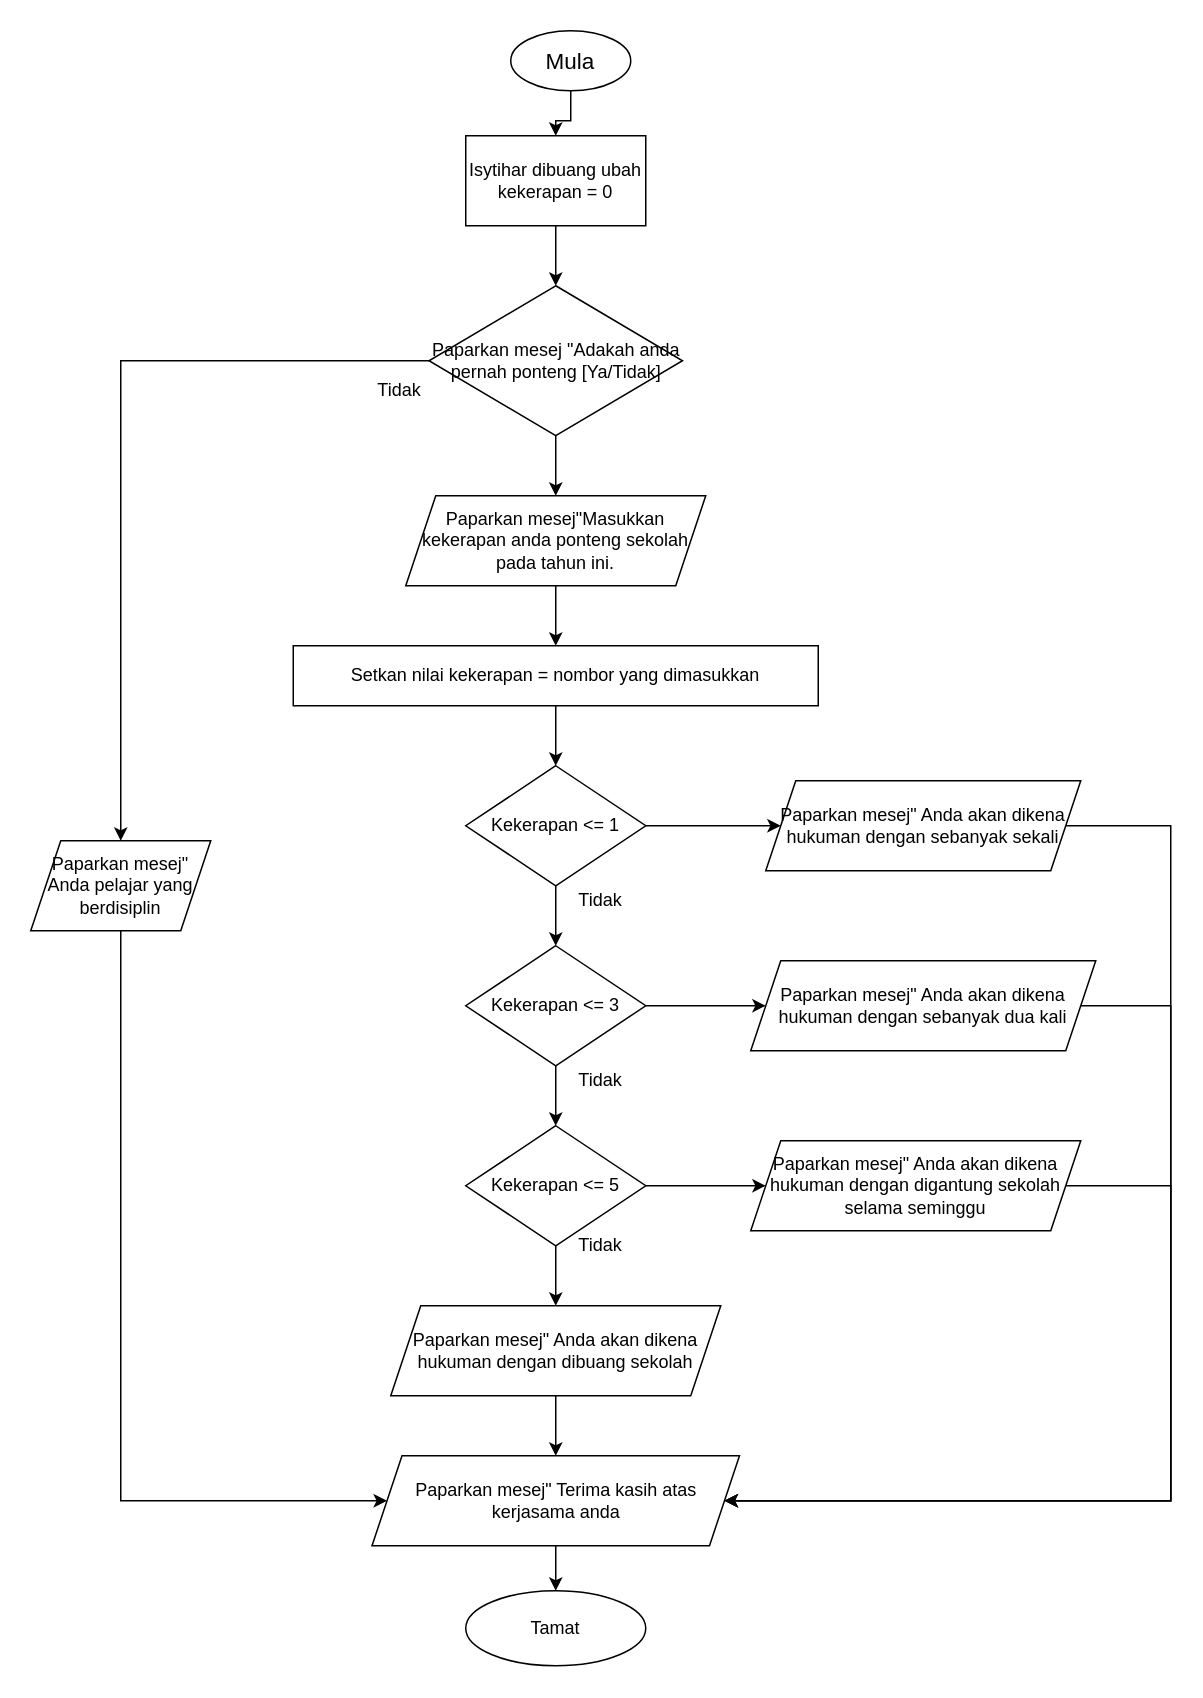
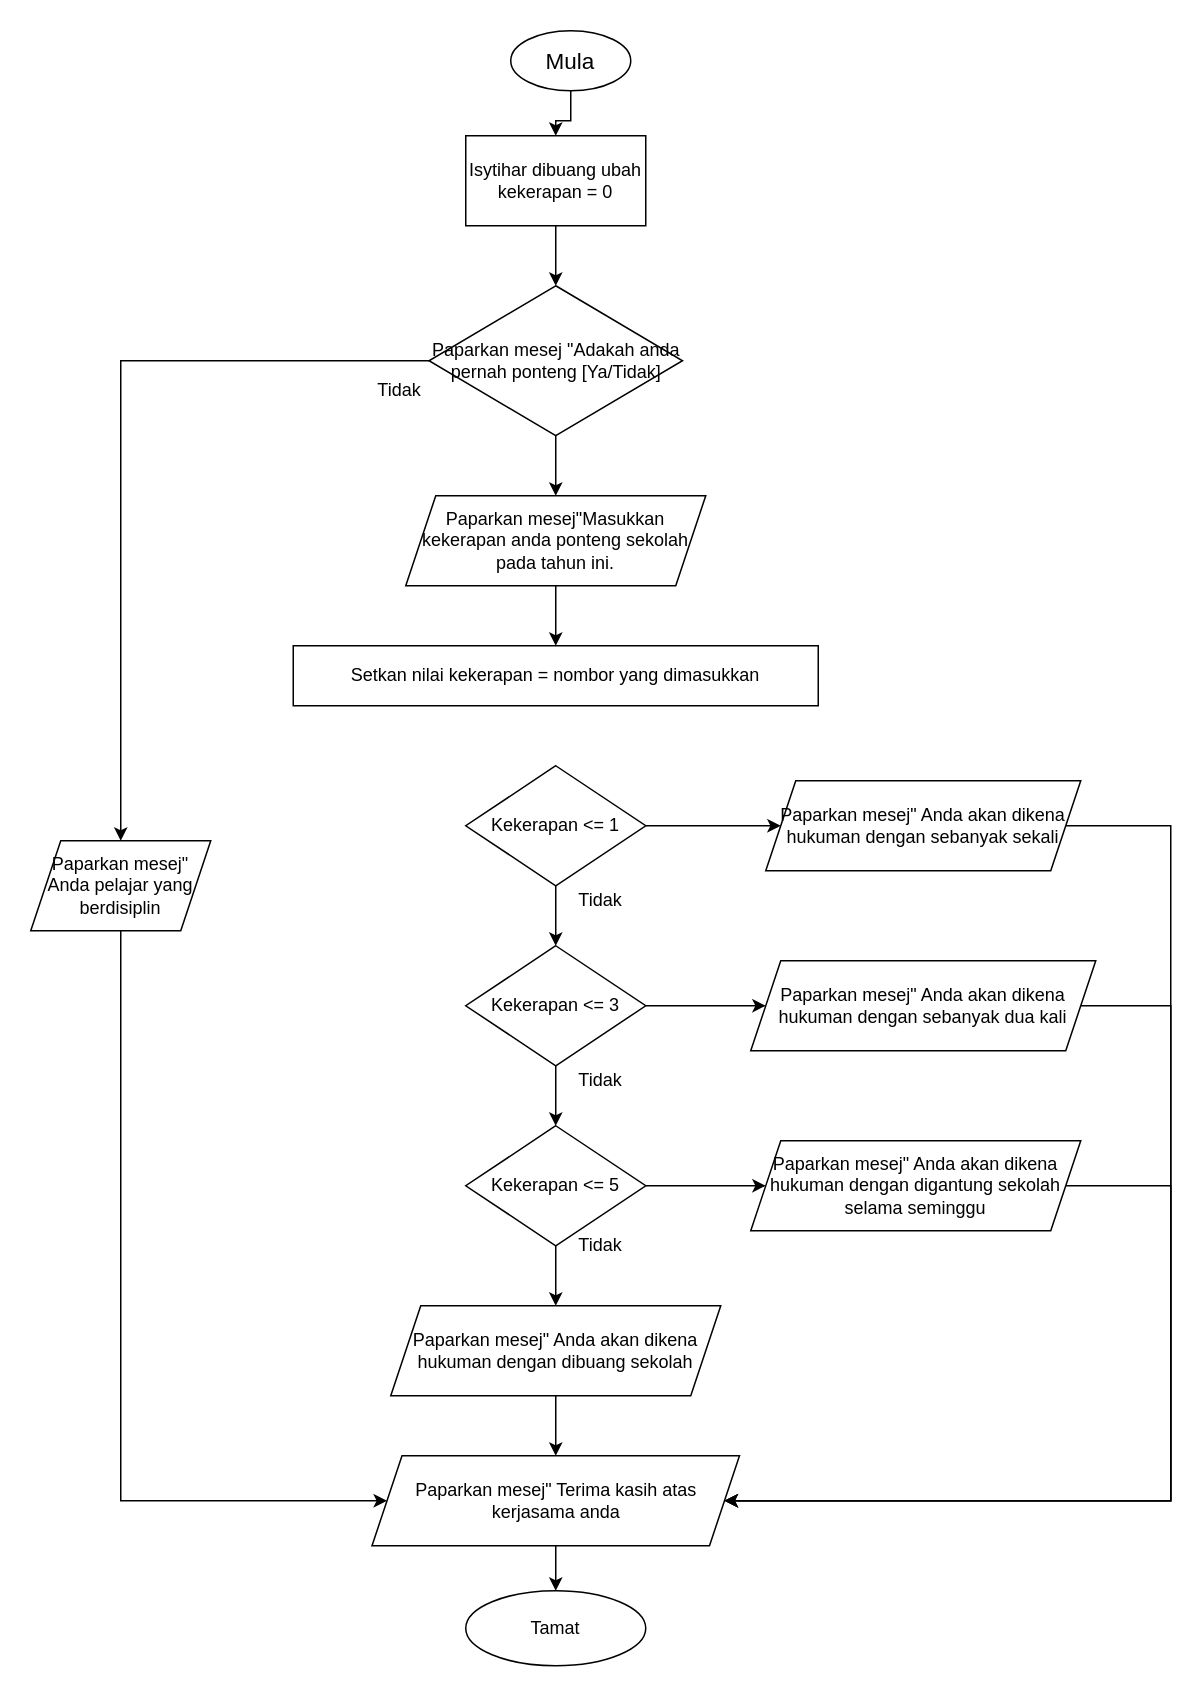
(556, 731) -> none
